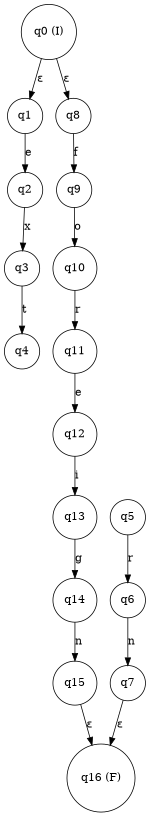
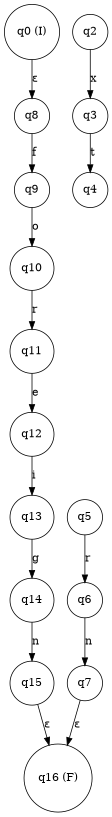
(25, 116) -> none
